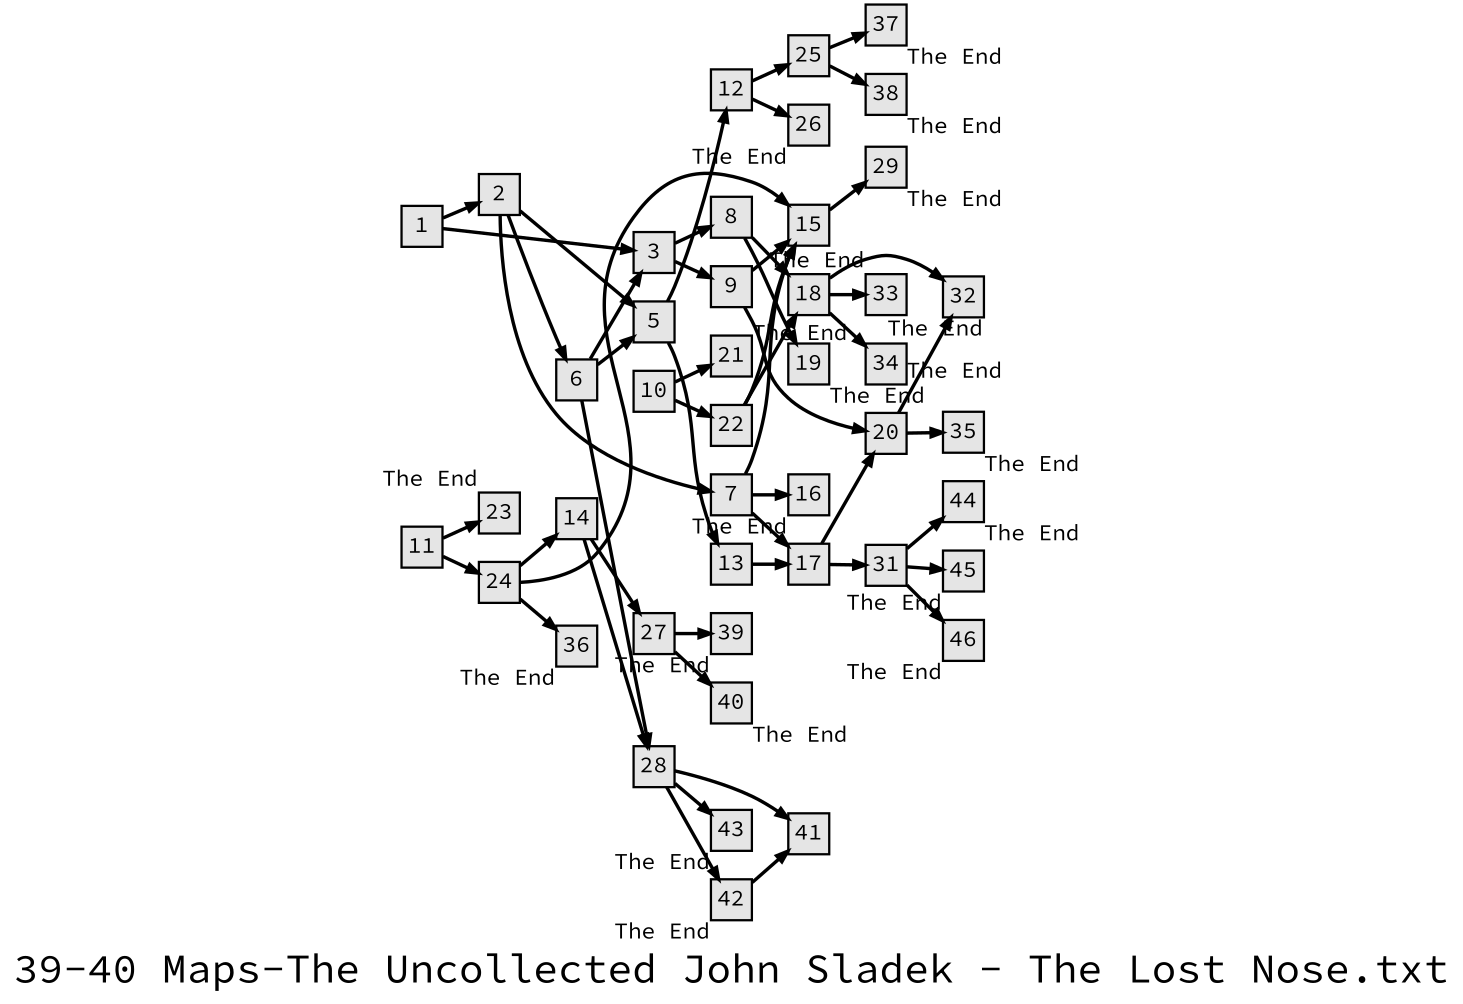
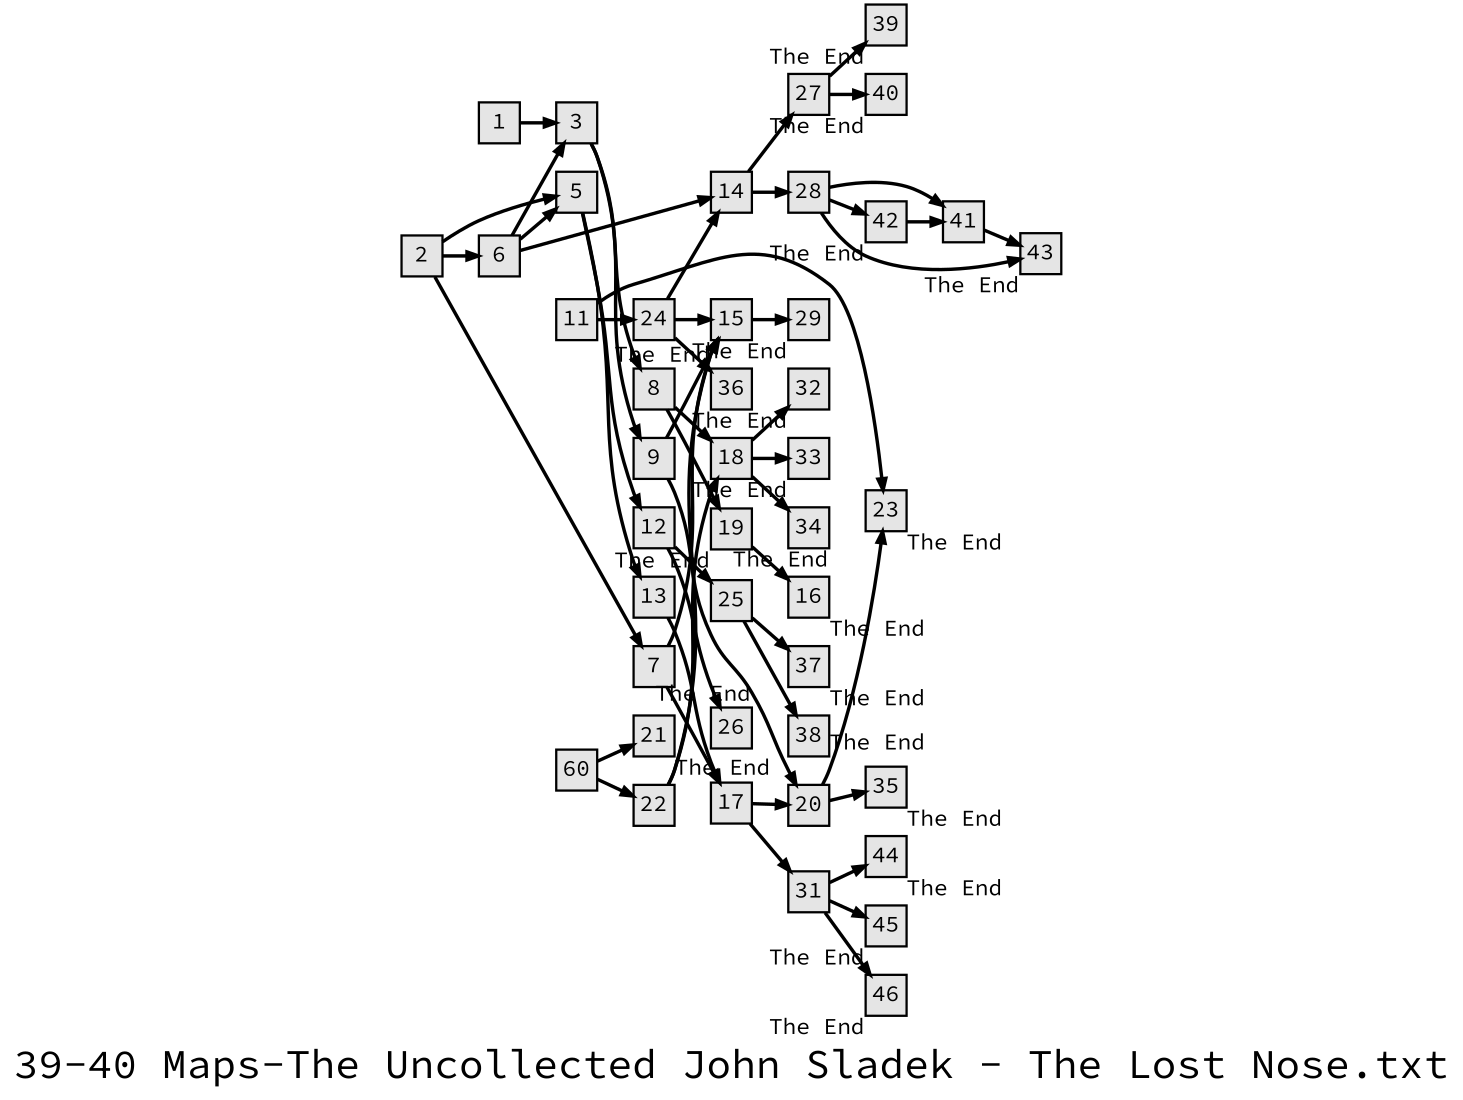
(455, 213) -> none
none -> (997, 235)
(922, 370) -> (859, 666)
(654, 391) -> (577, 770)
(764, 495) -> (766, 559)
(611, 551) -> (605, 227)
